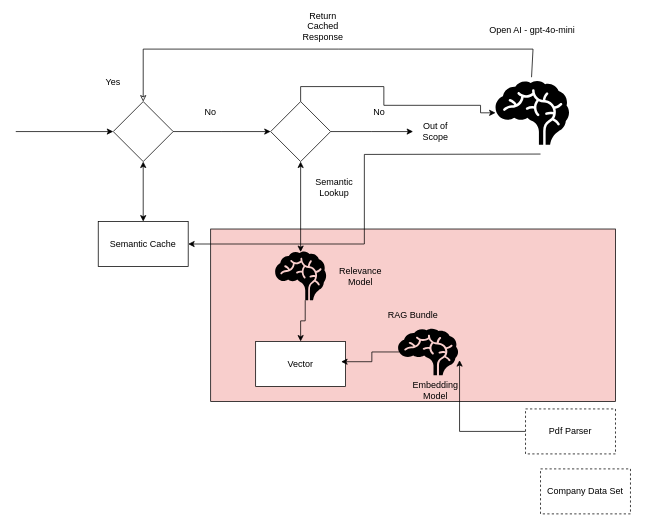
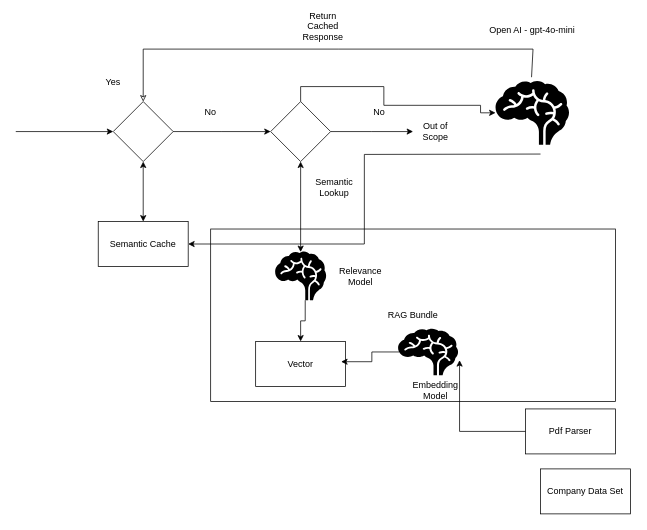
(413, 315) -> (413, 315)
(570, 432) -> (570, 432)
(585, 492) -> (585, 492)
